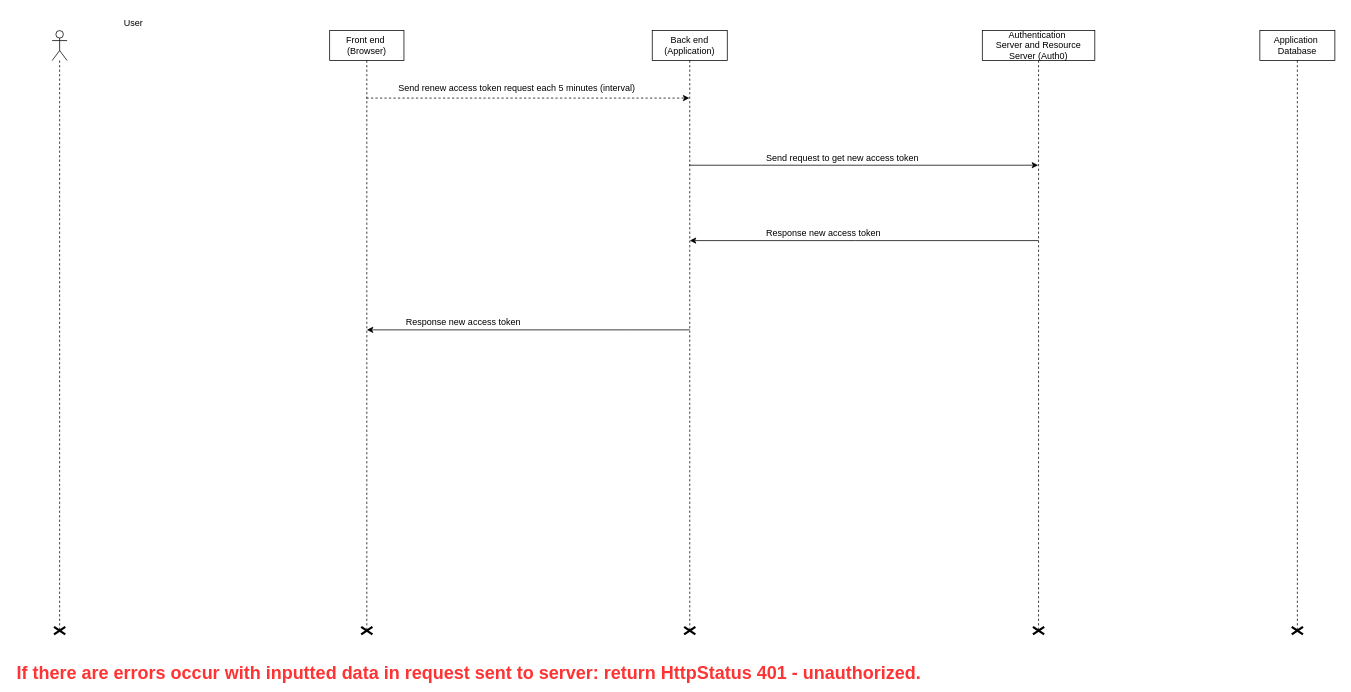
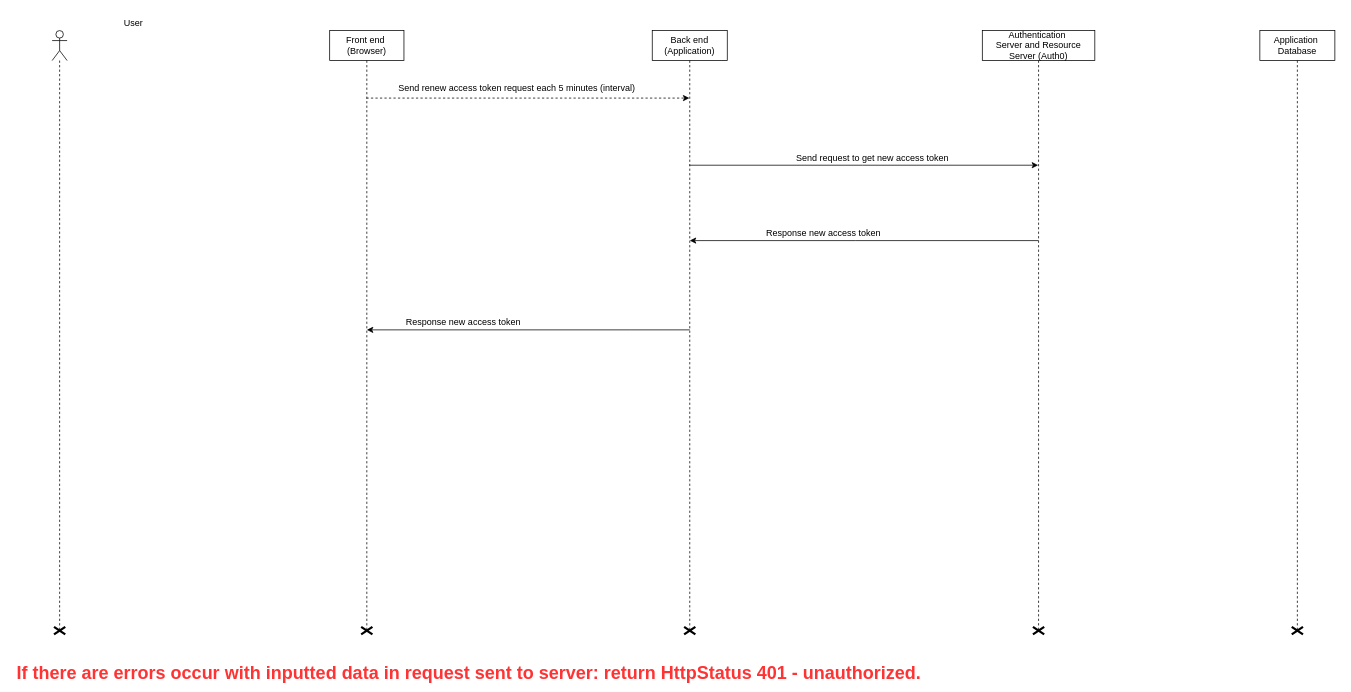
(847, 158) -> (877, 158)
